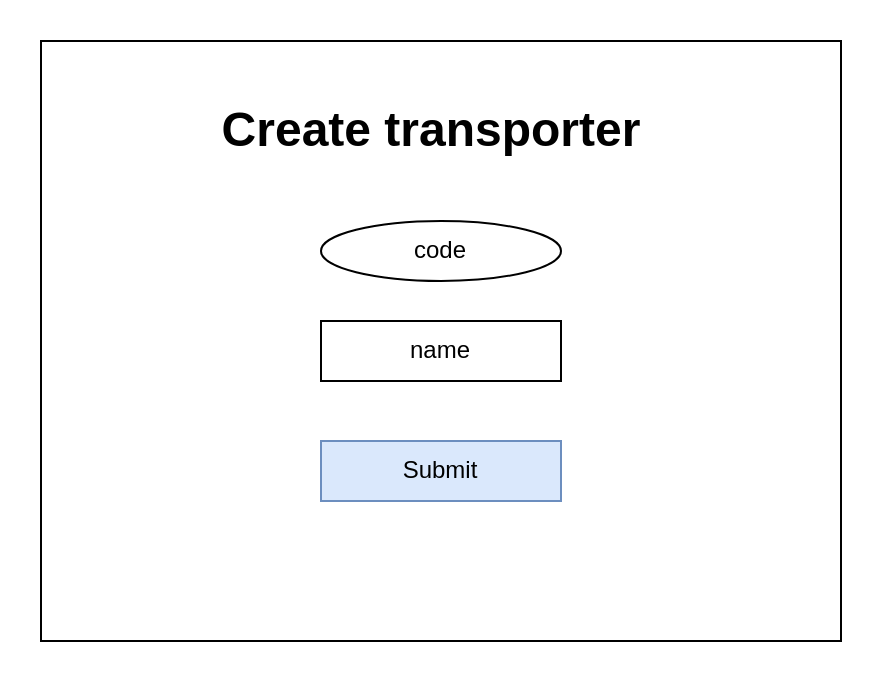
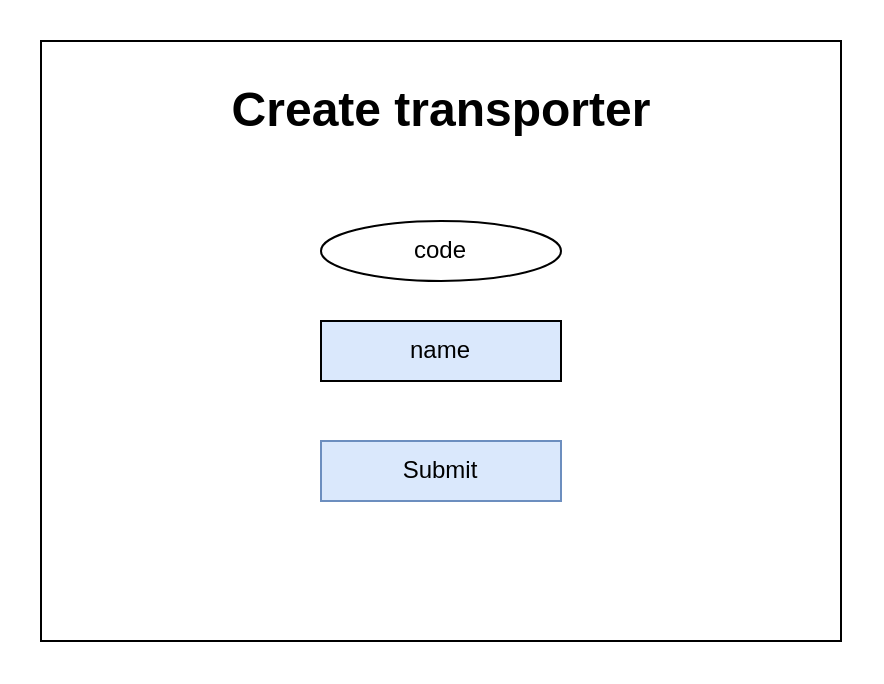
(431, 131) -> (441, 111)
(441, 351) -> (441, 351)
